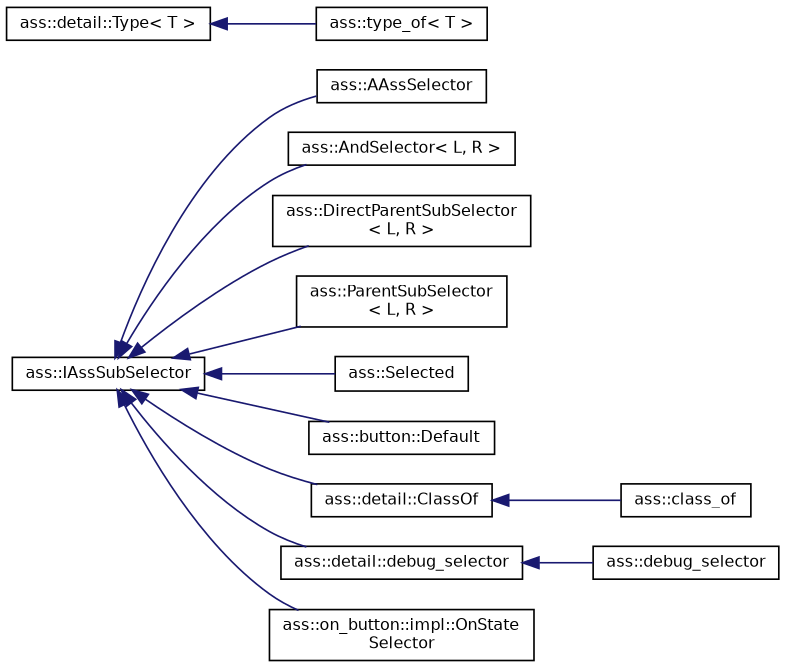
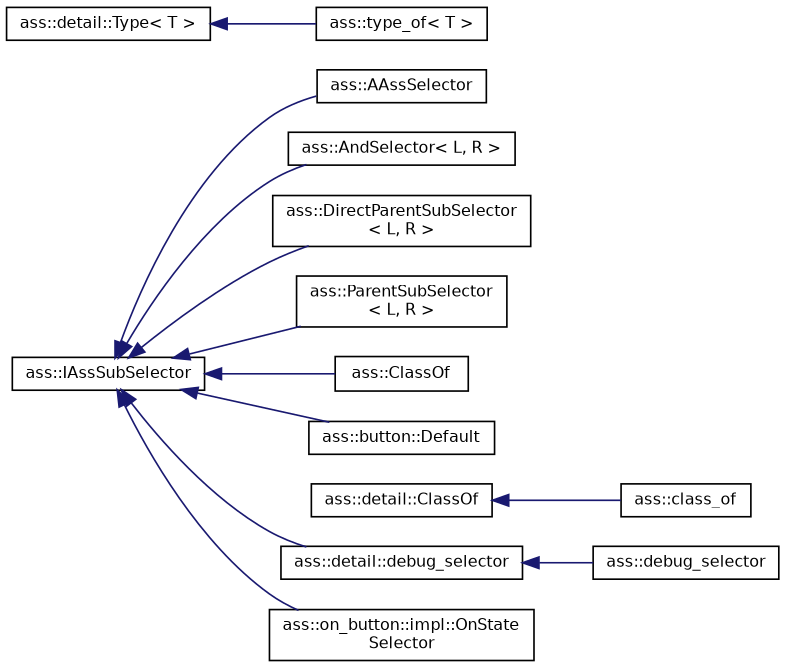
(402, 374) -> (402, 374)
(228, 449) -> none
